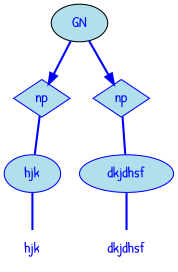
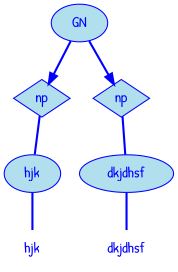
(79, 23) -> (79, 23)
